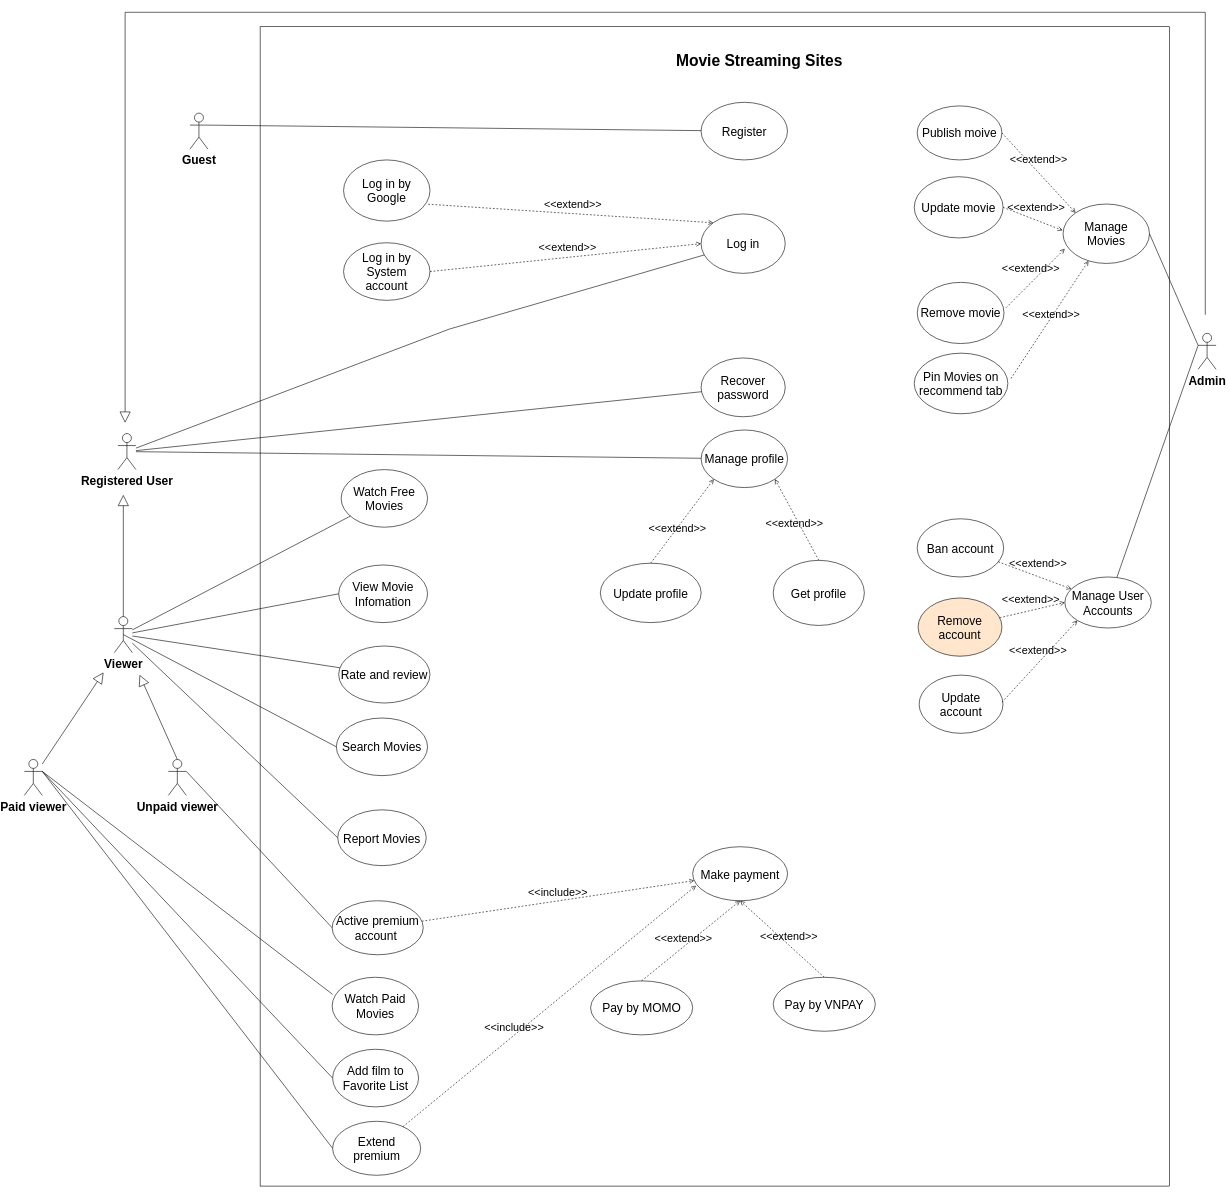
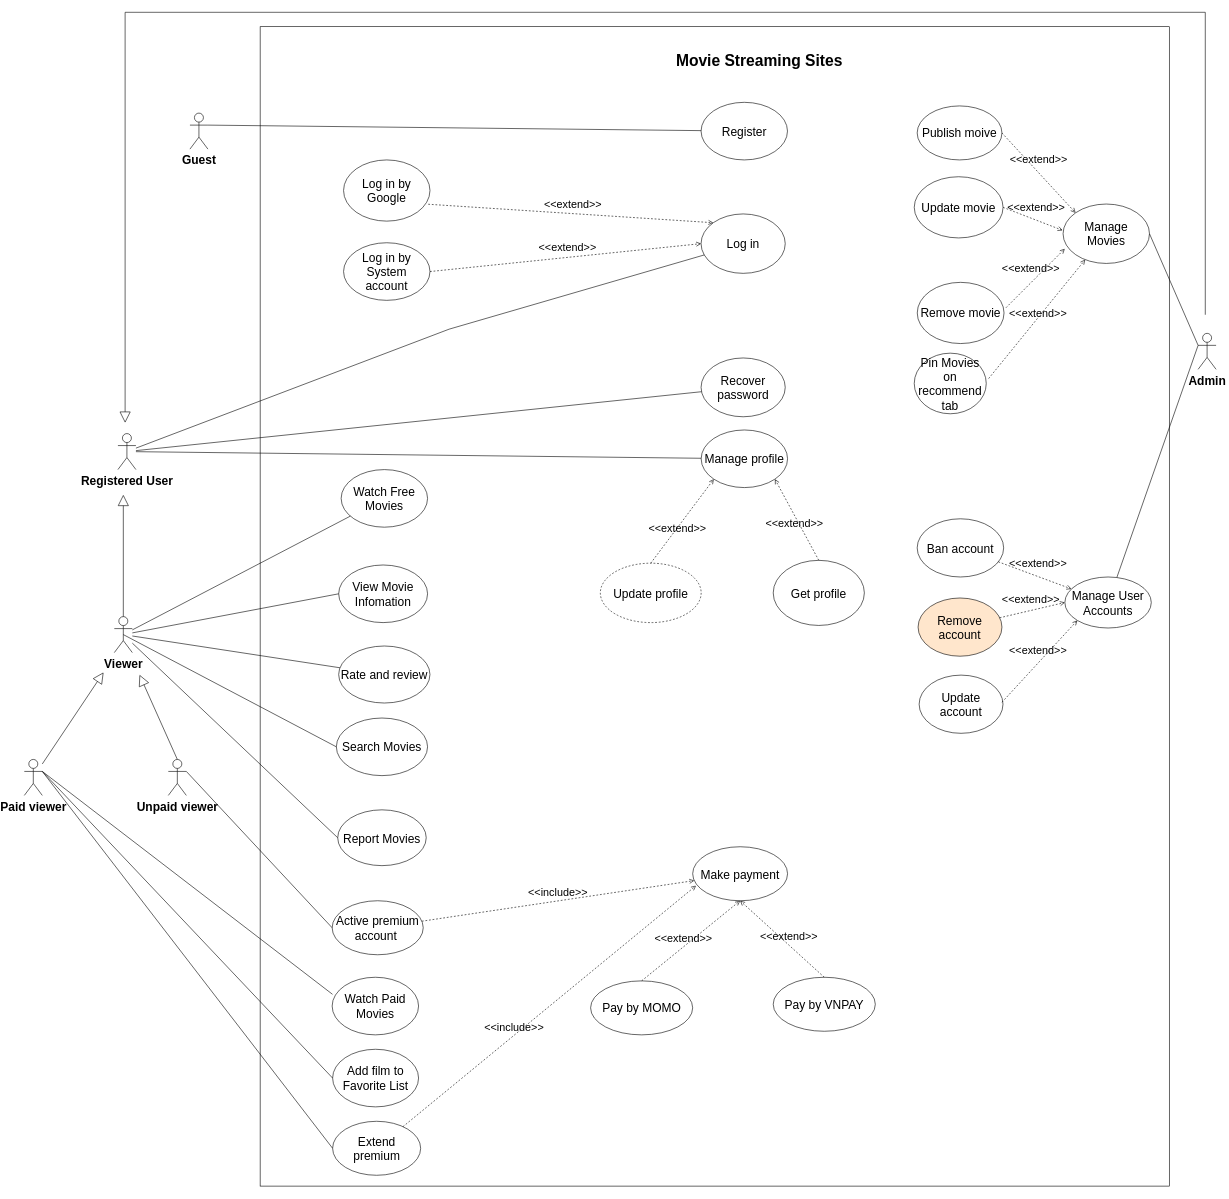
(961, 383) -> (950, 383)
(651, 593) -> (651, 593)
